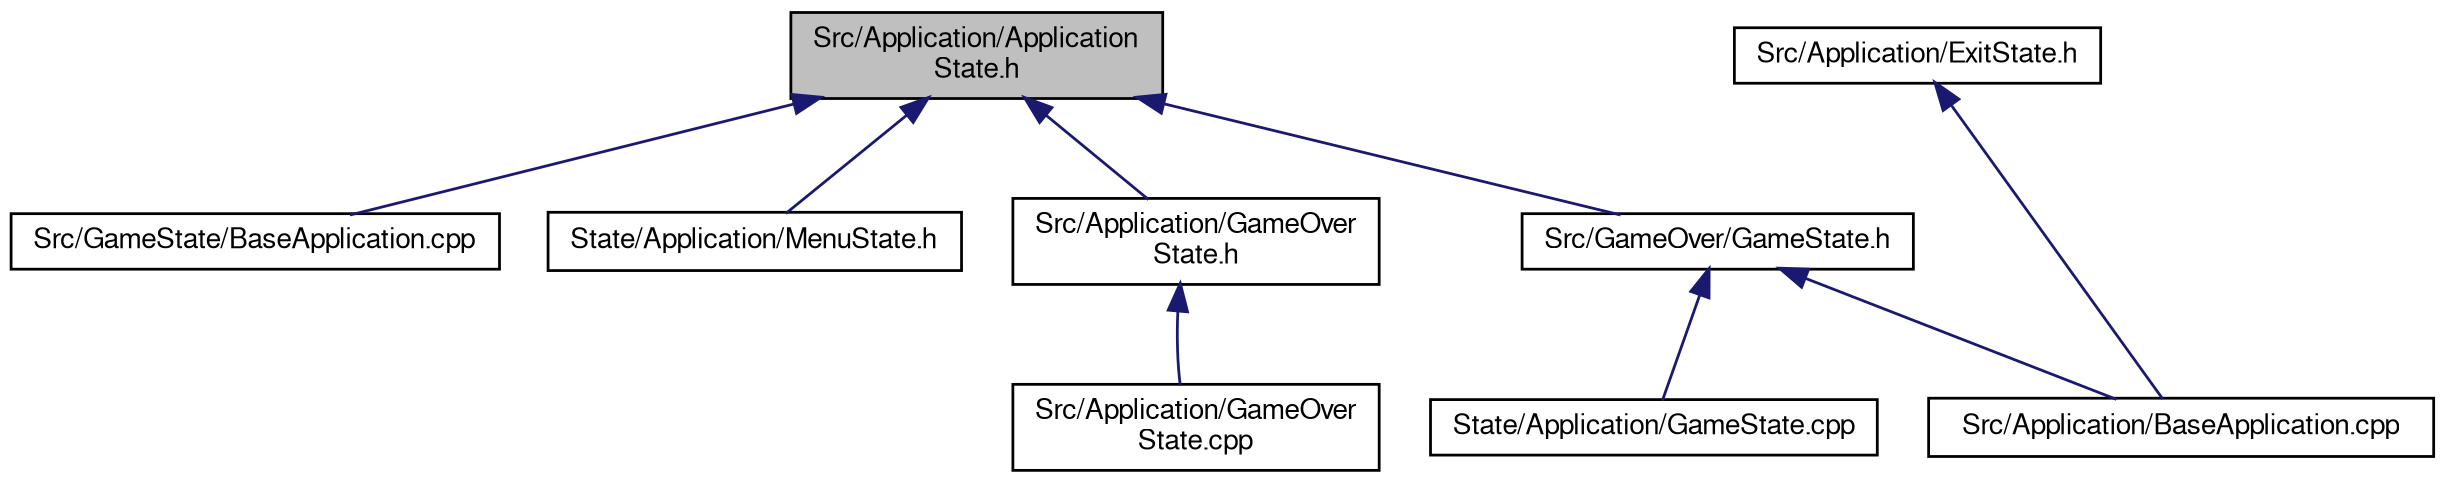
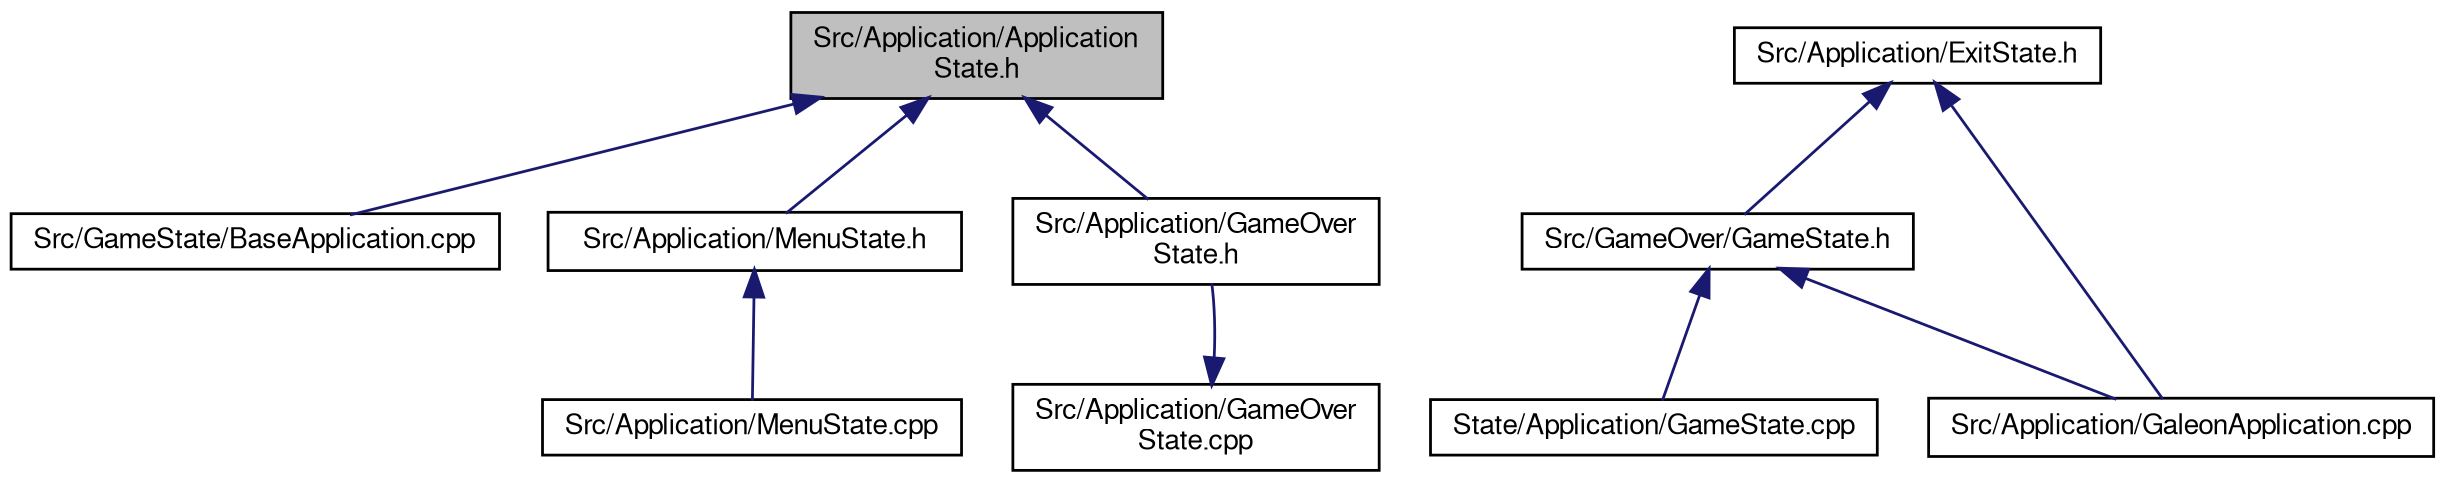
(1392, 159) -> (1807, 158)
(755, 241) -> (755, 241)
(1178, 348) -> (1215, 321)
none -> (752, 427)
(2181, 427) -> (2181, 427)
